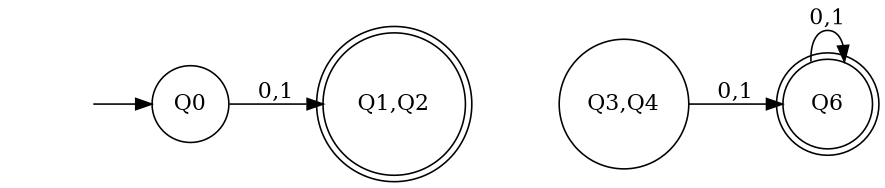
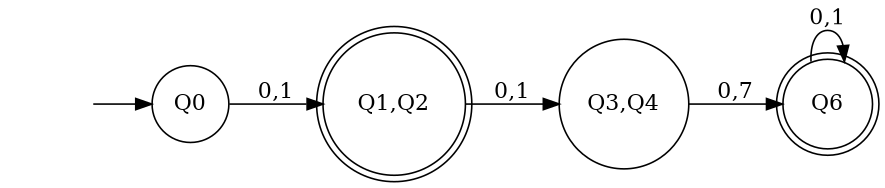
(736, 92) -> (736, 92)
none -> (504, 104)
